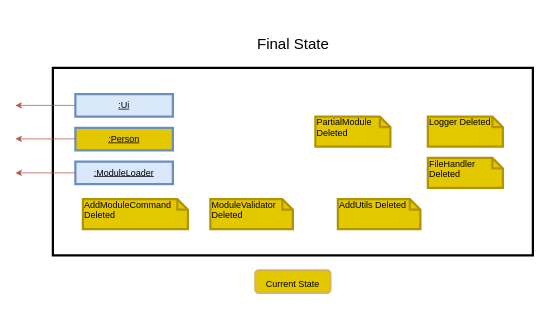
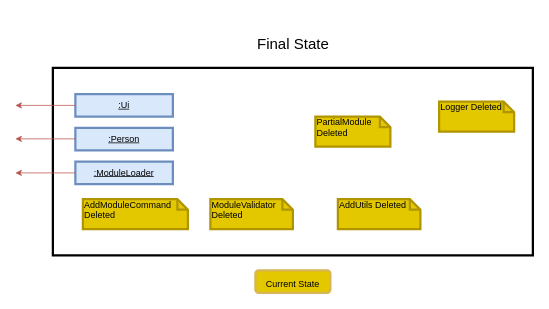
(465, 132) -> (477, 117)
(124, 139) -> (124, 139)
(465, 173) -> none
